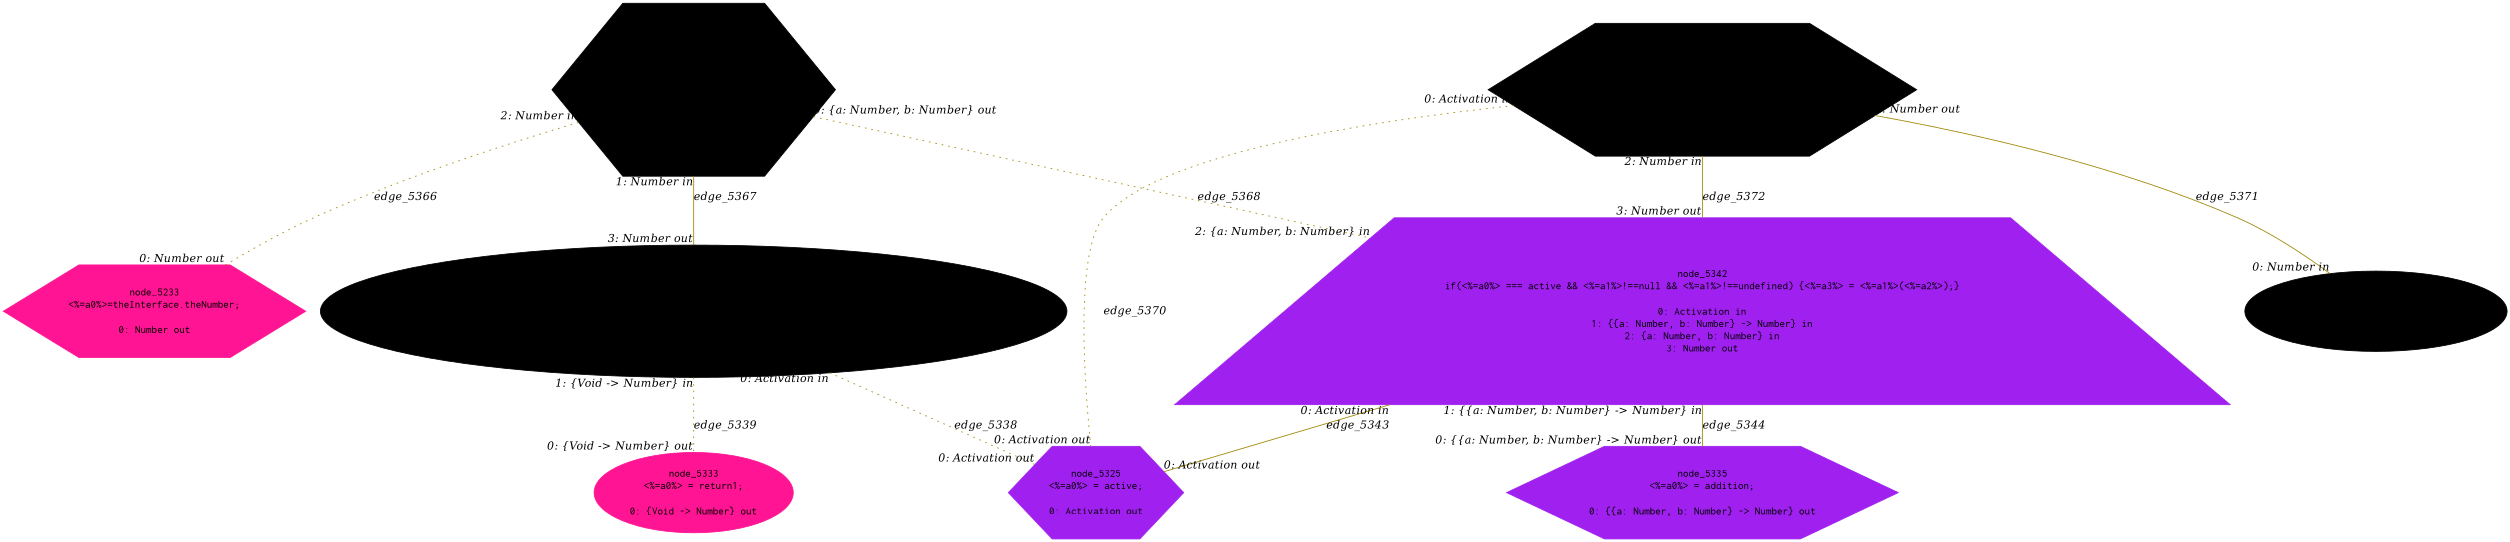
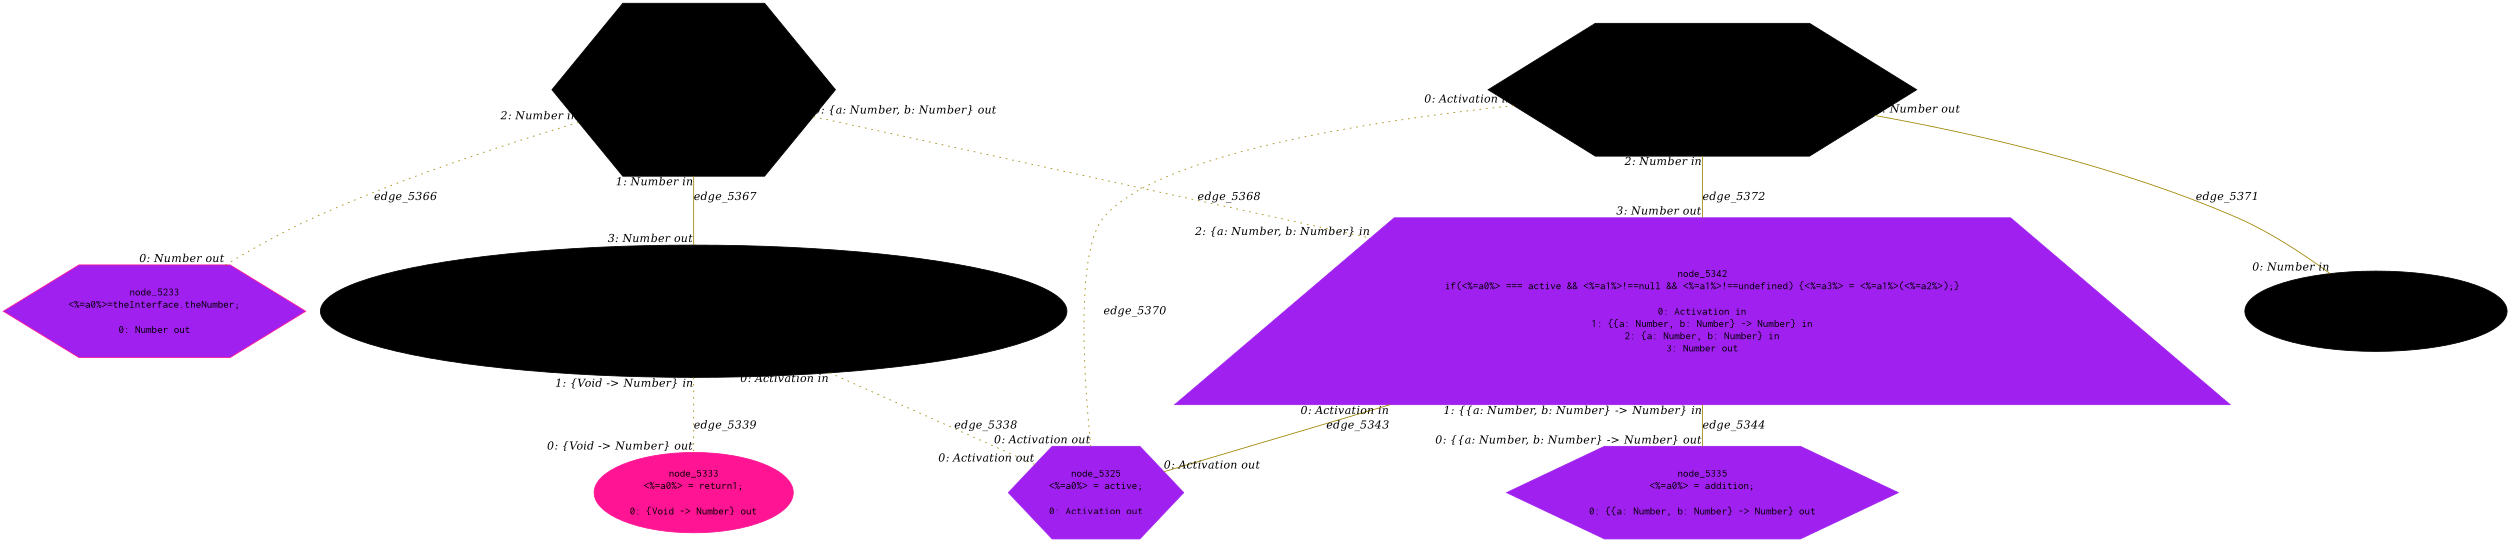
(154, 311) -> (154, 311)
